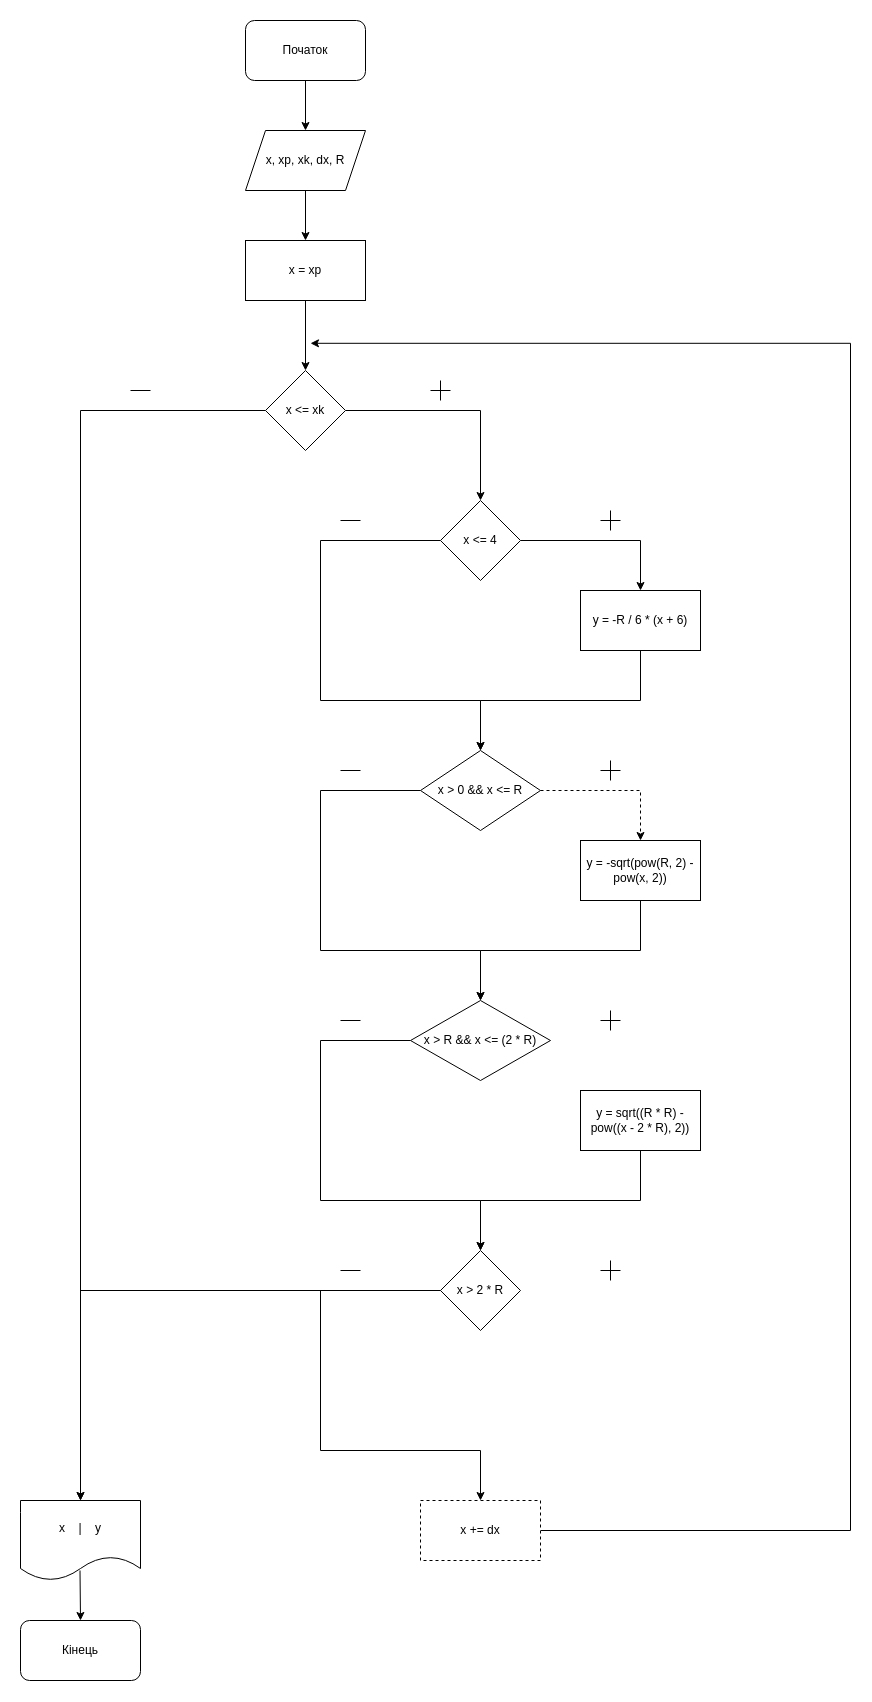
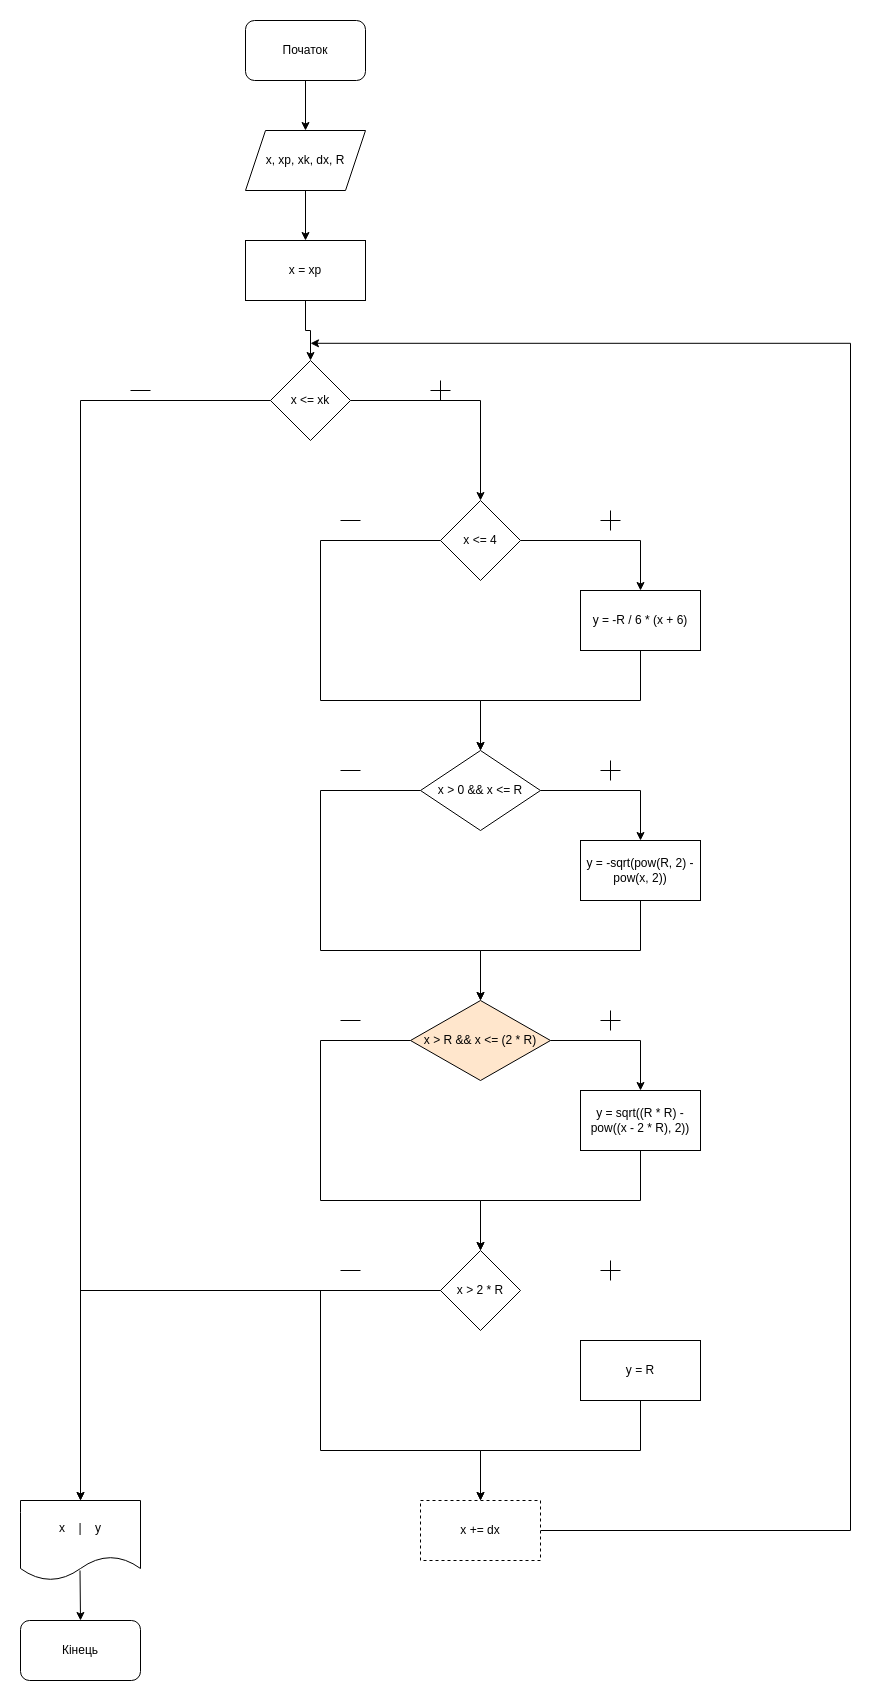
(306, 411) -> (311, 401)
(613, 791) -> (613, 791)
(481, 1041) -> (481, 1041)
none -> (617, 1041)
none -> (641, 1371)
none -> (587, 1451)
